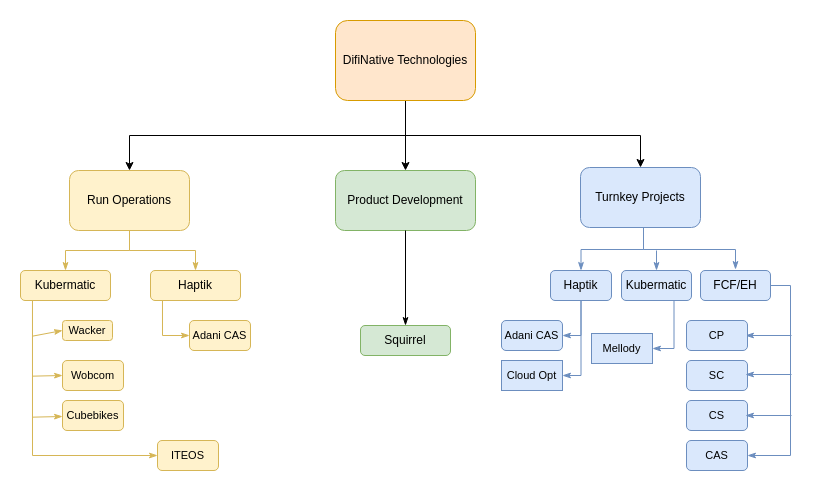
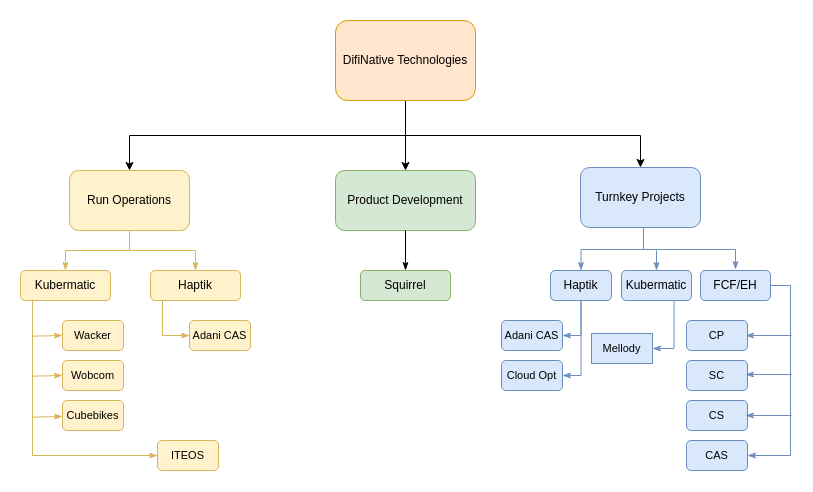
(88, 331) -> (93, 336)
(406, 341) -> (406, 286)
(532, 376) -> (532, 376)
